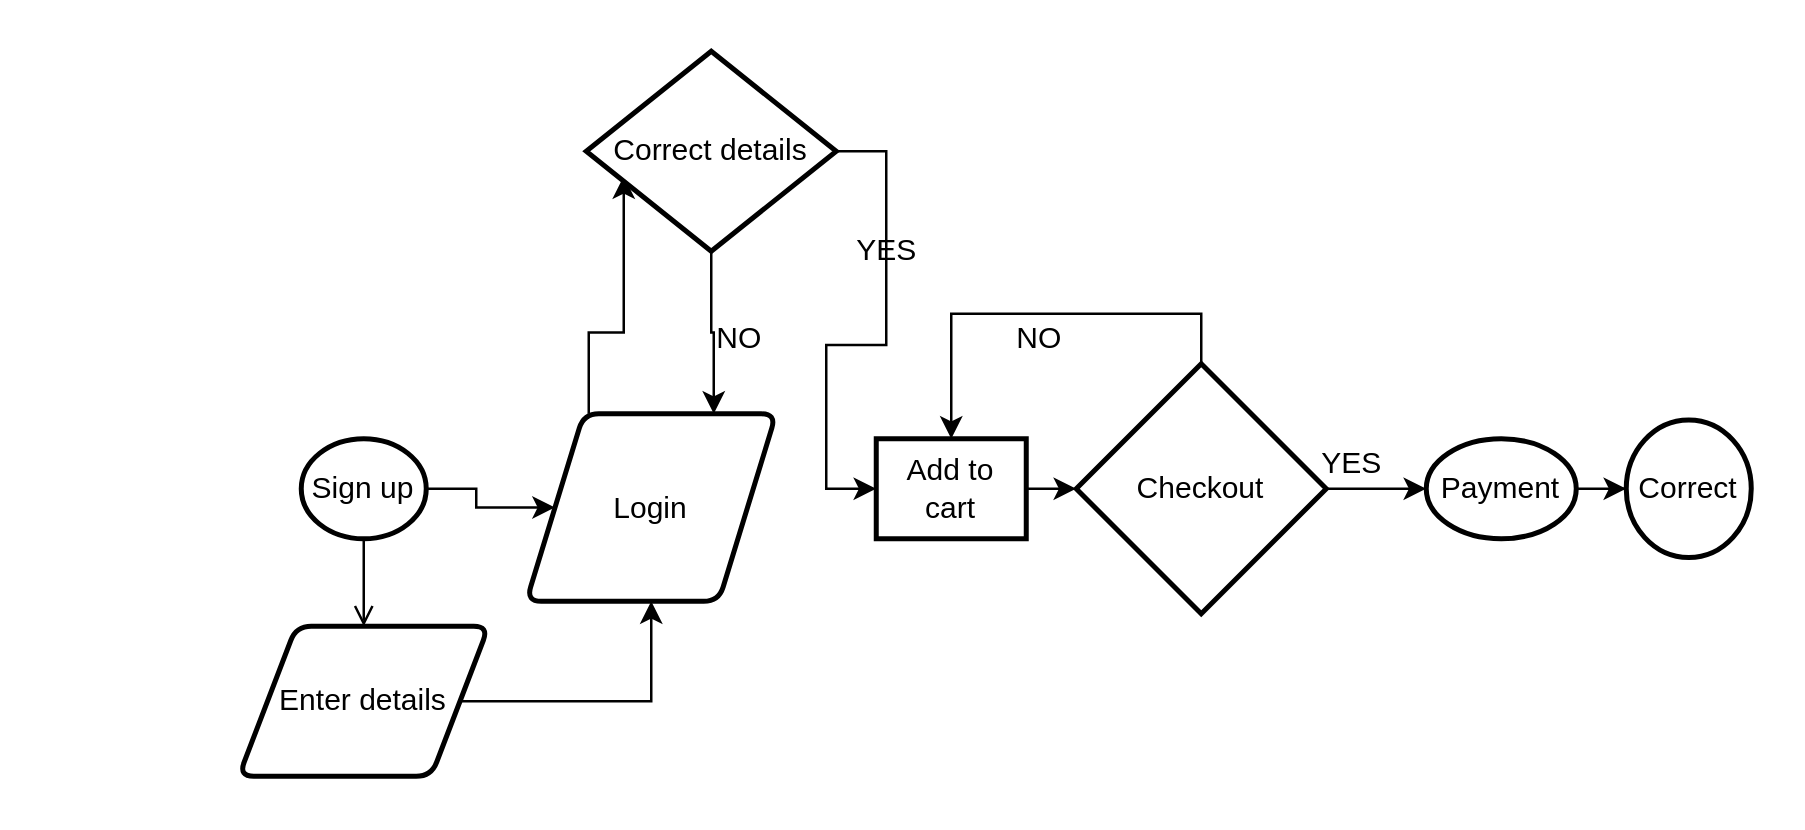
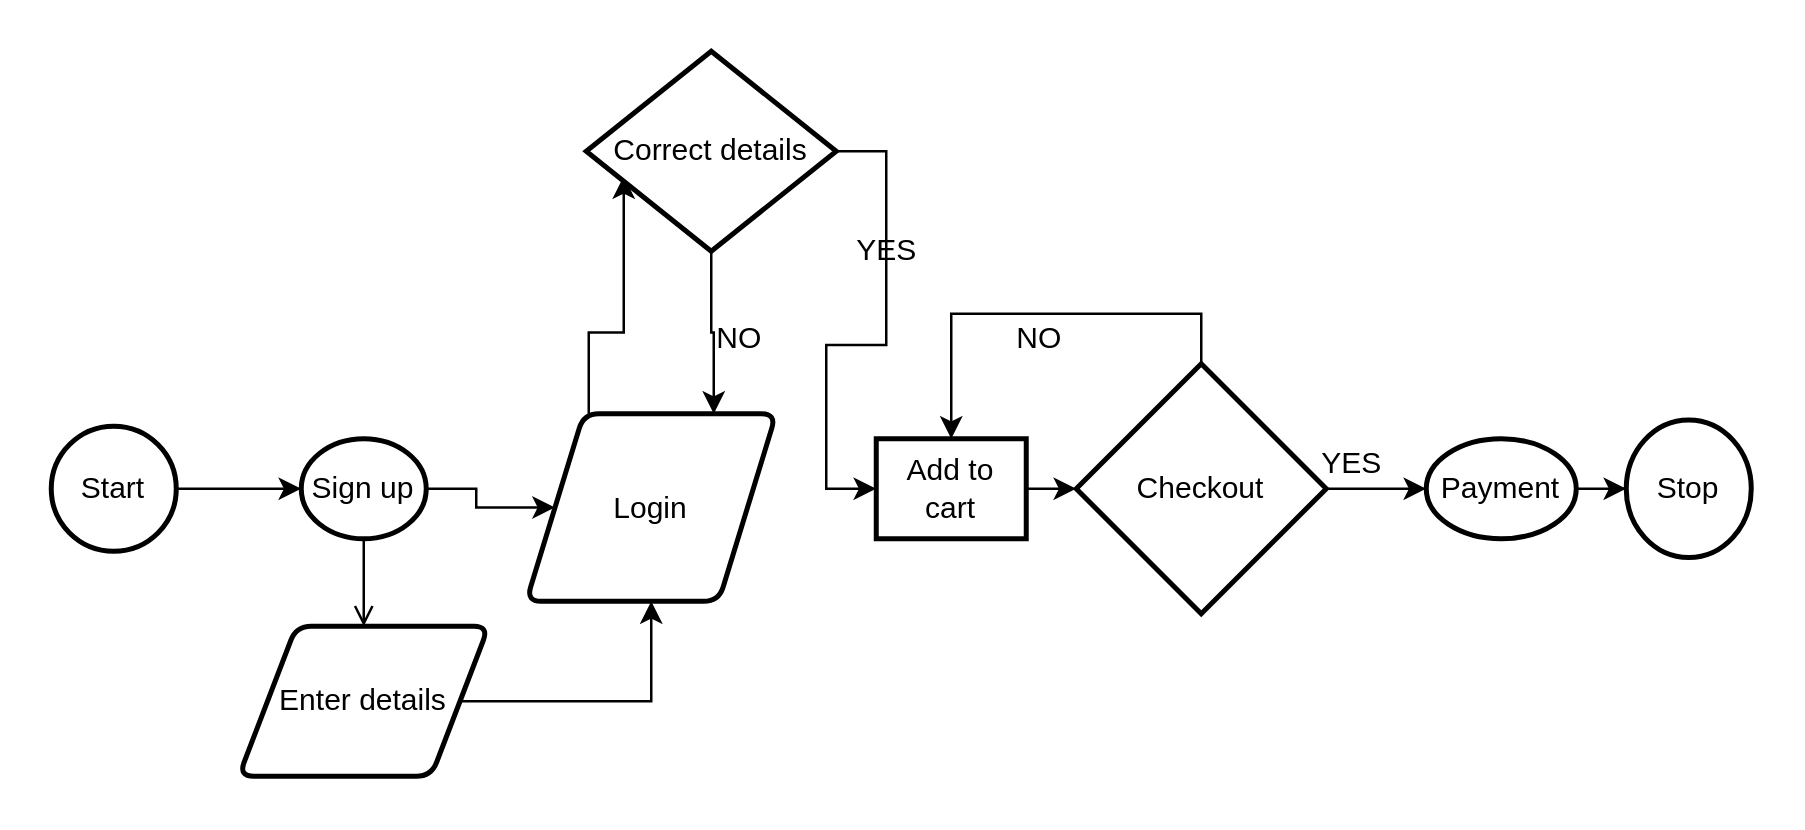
none -> (114, 489)
none -> (230, 489)
(1689, 489) -> (1689, 489)
